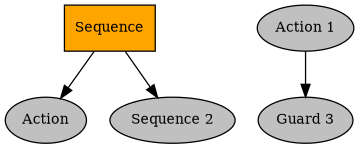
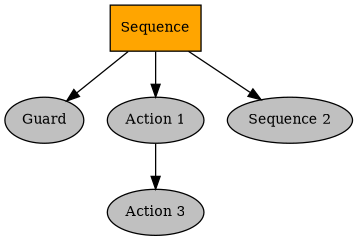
none -> (156, 68)
(46, 120) -> (44, 120)
(306, 120) -> (156, 212)
